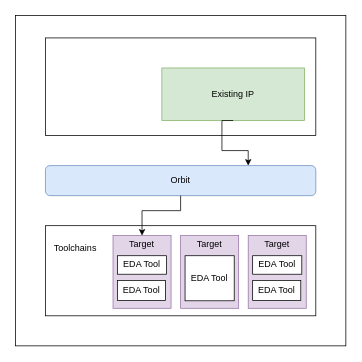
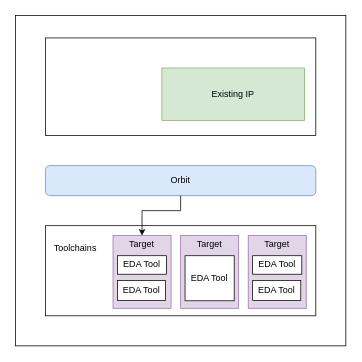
(239, 150) -> none
